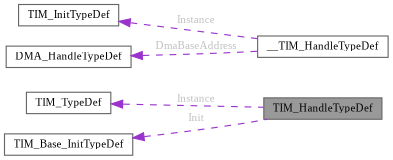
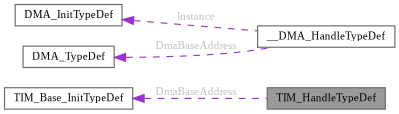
(69, 15) -> (69, 15)
(323, 47) -> (326, 37)
(69, 57) -> (69, 57)
(69, 103) -> none
(195, 118) -> (195, 92)
